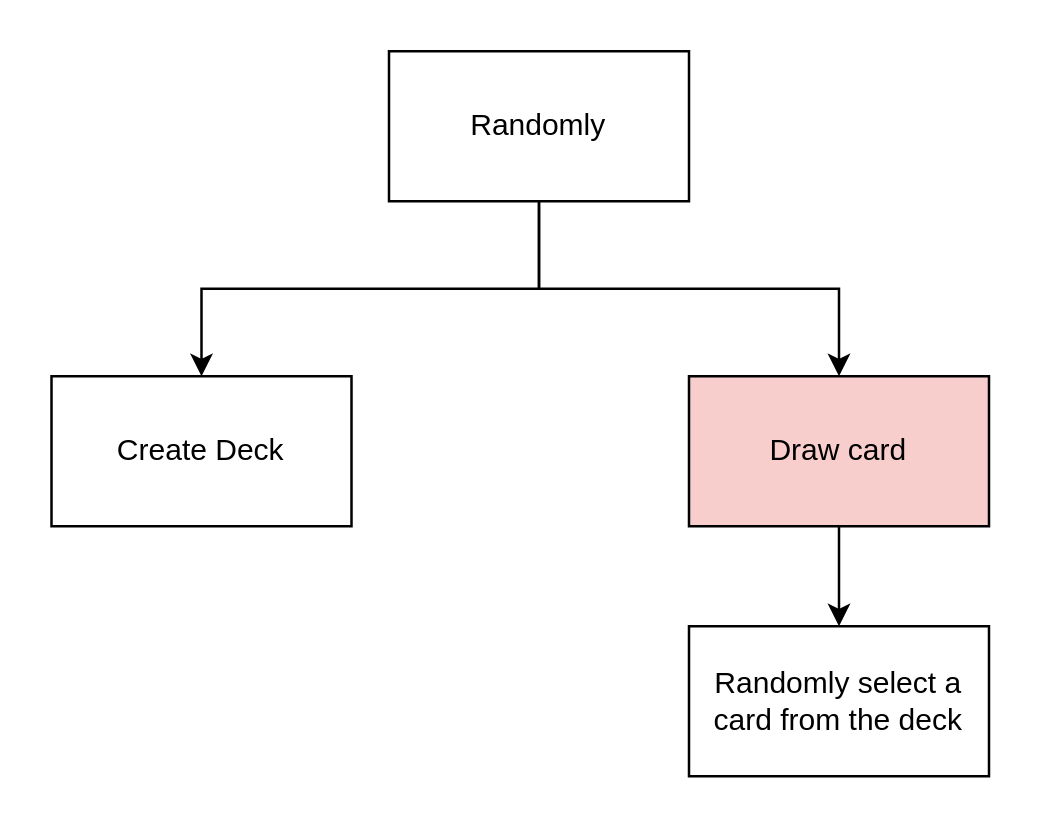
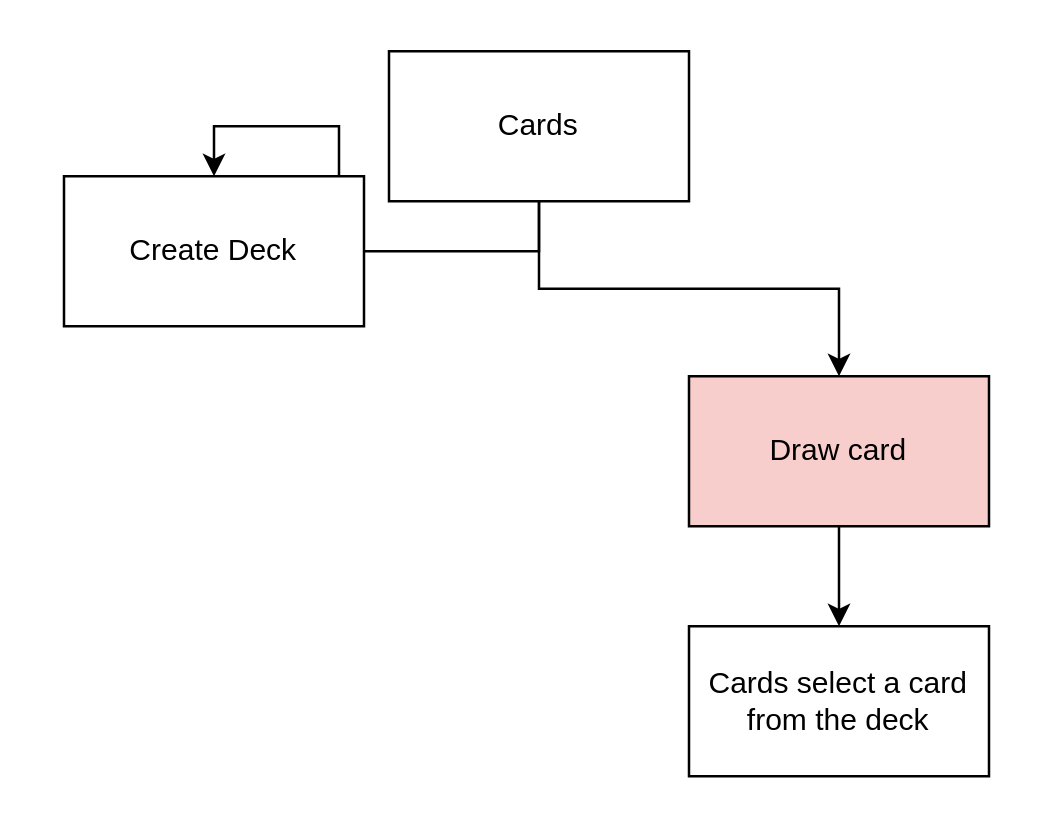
(539, 126) -> (539, 126)
(201, 451) -> (214, 251)
(839, 701) -> (839, 701)
